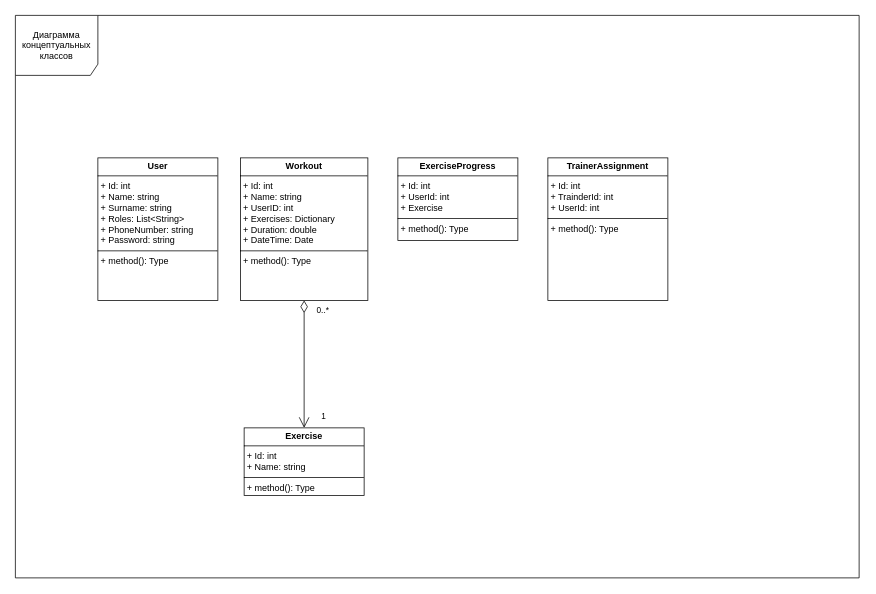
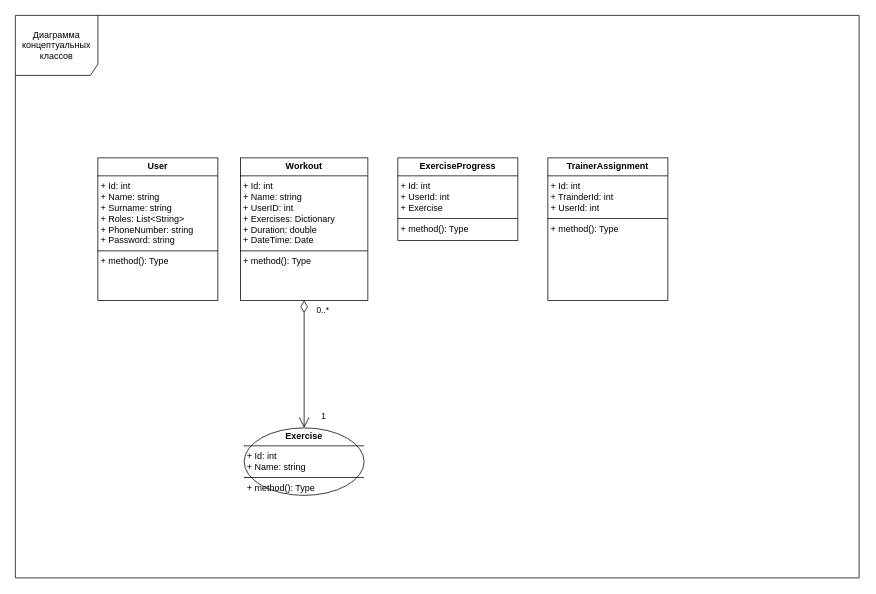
(304, 462) -> (304, 462)
